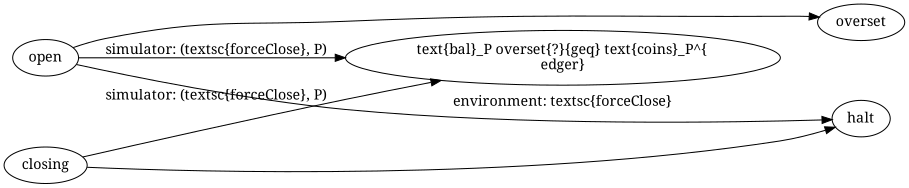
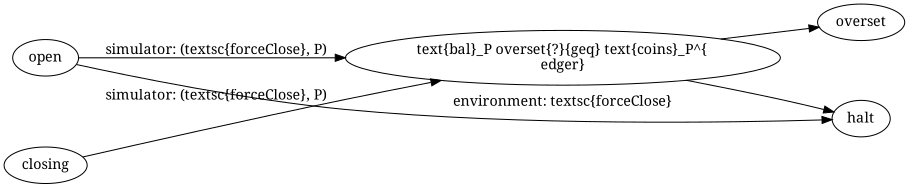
(440, 18) -> (765, 34)
(457, 169) -> (755, 94)
